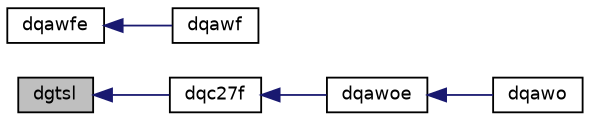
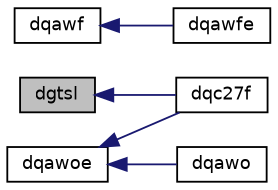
(147, 26) -> (146, 26)
(303, 95) -> (148, 126)
